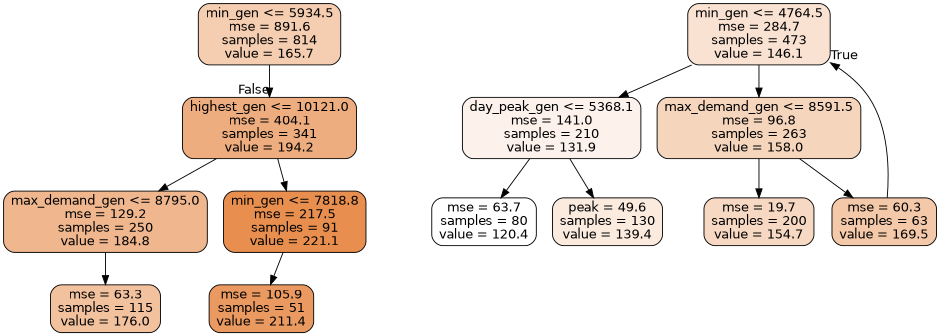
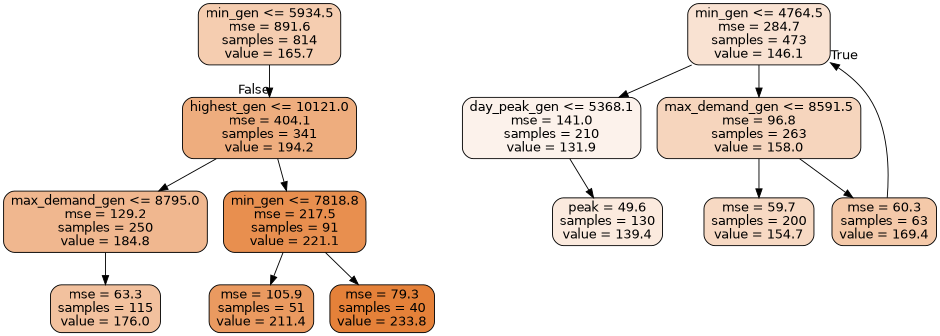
(484, 222) -> none
(759, 222) -> (759, 222)
(884, 222) -> (884, 222)
none -> (382, 309)
